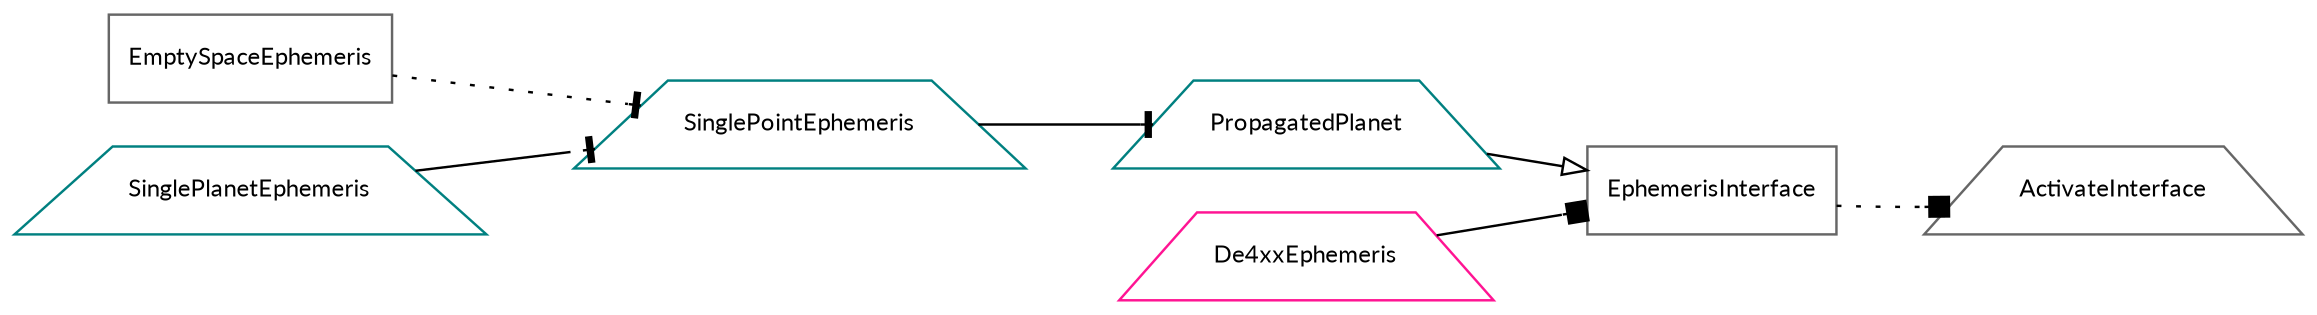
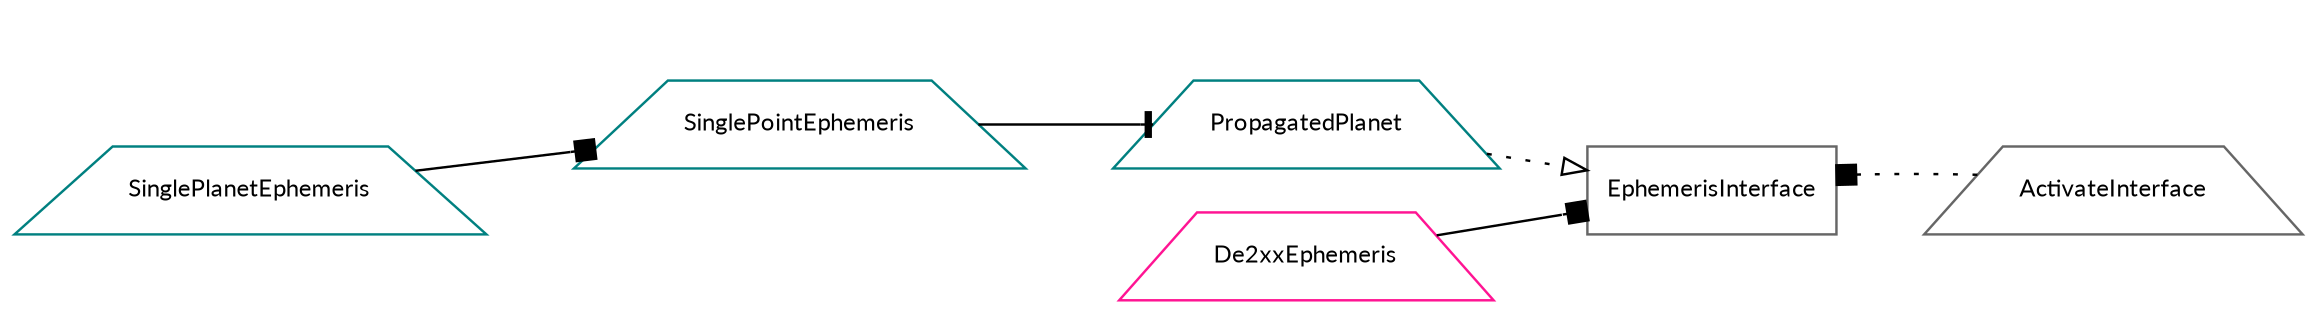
(250, 59) -> none
(1525, 160) -> (1525, 160)
(493, 161) -> (493, 161)
(1880, 207) -> (1919, 174)
(1306, 256) -> (1306, 256)
